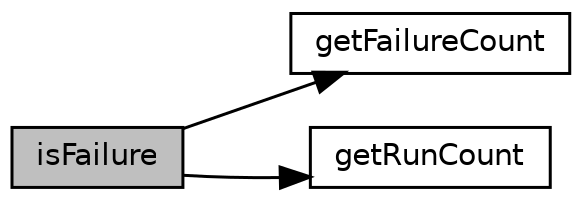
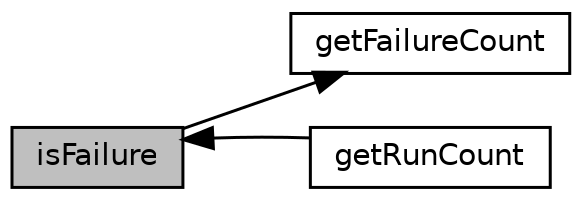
(231, 177) -> (262, 137)
